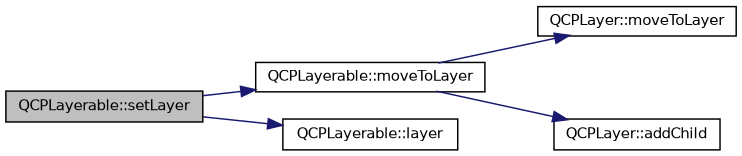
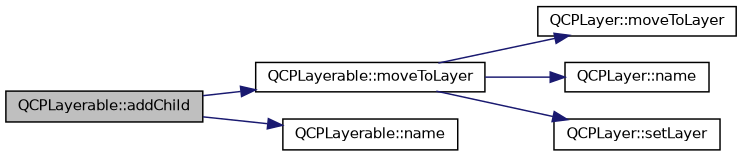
none -> (637, 77)
(104, 107) -> (104, 107)
(370, 134) -> (370, 134)
(637, 134) -> (637, 134)
